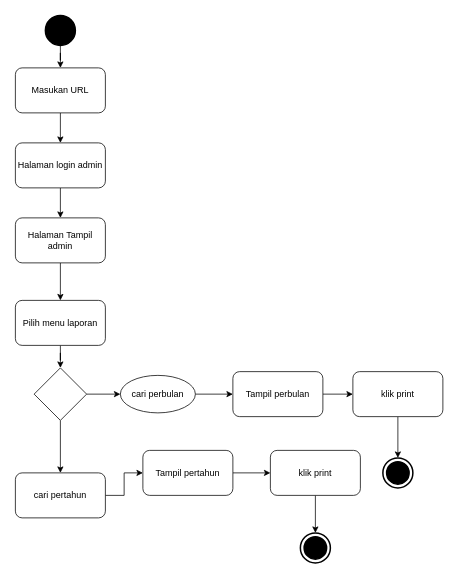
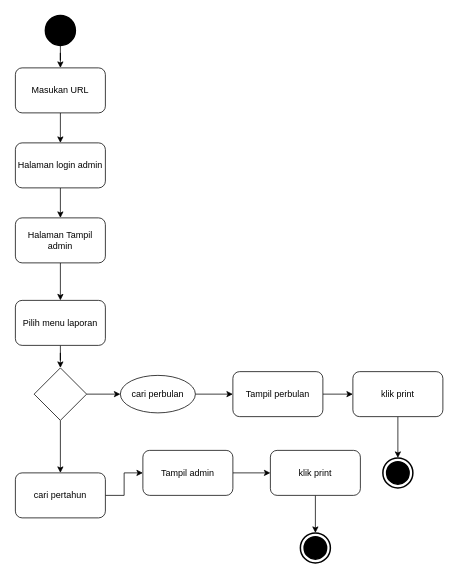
(188, 473) -> (188, 473)
